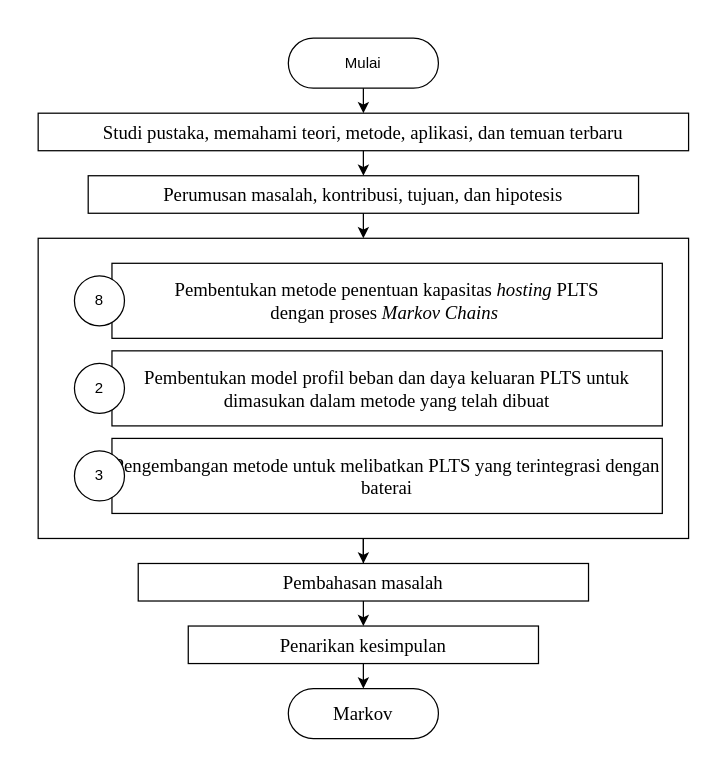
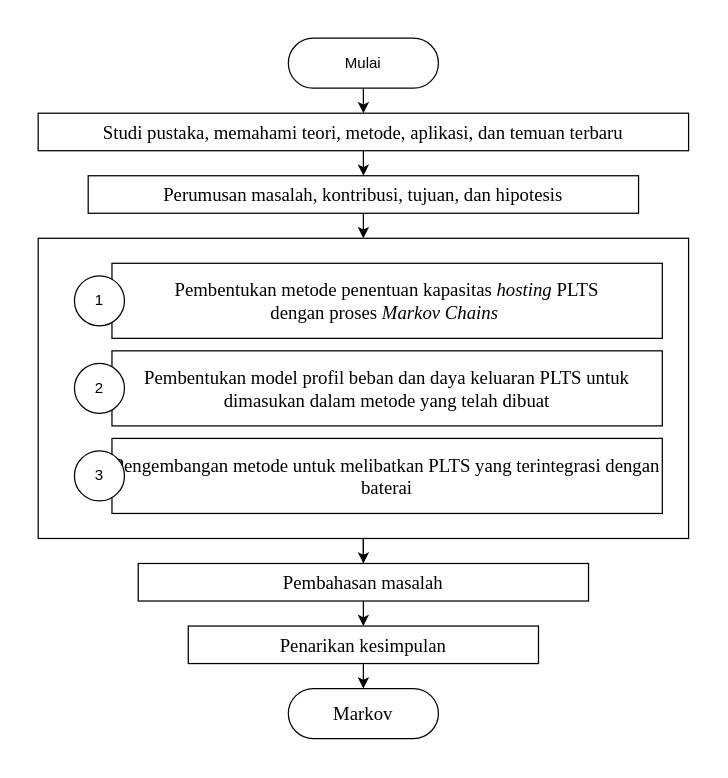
(99, 301) -> (99, 301)
